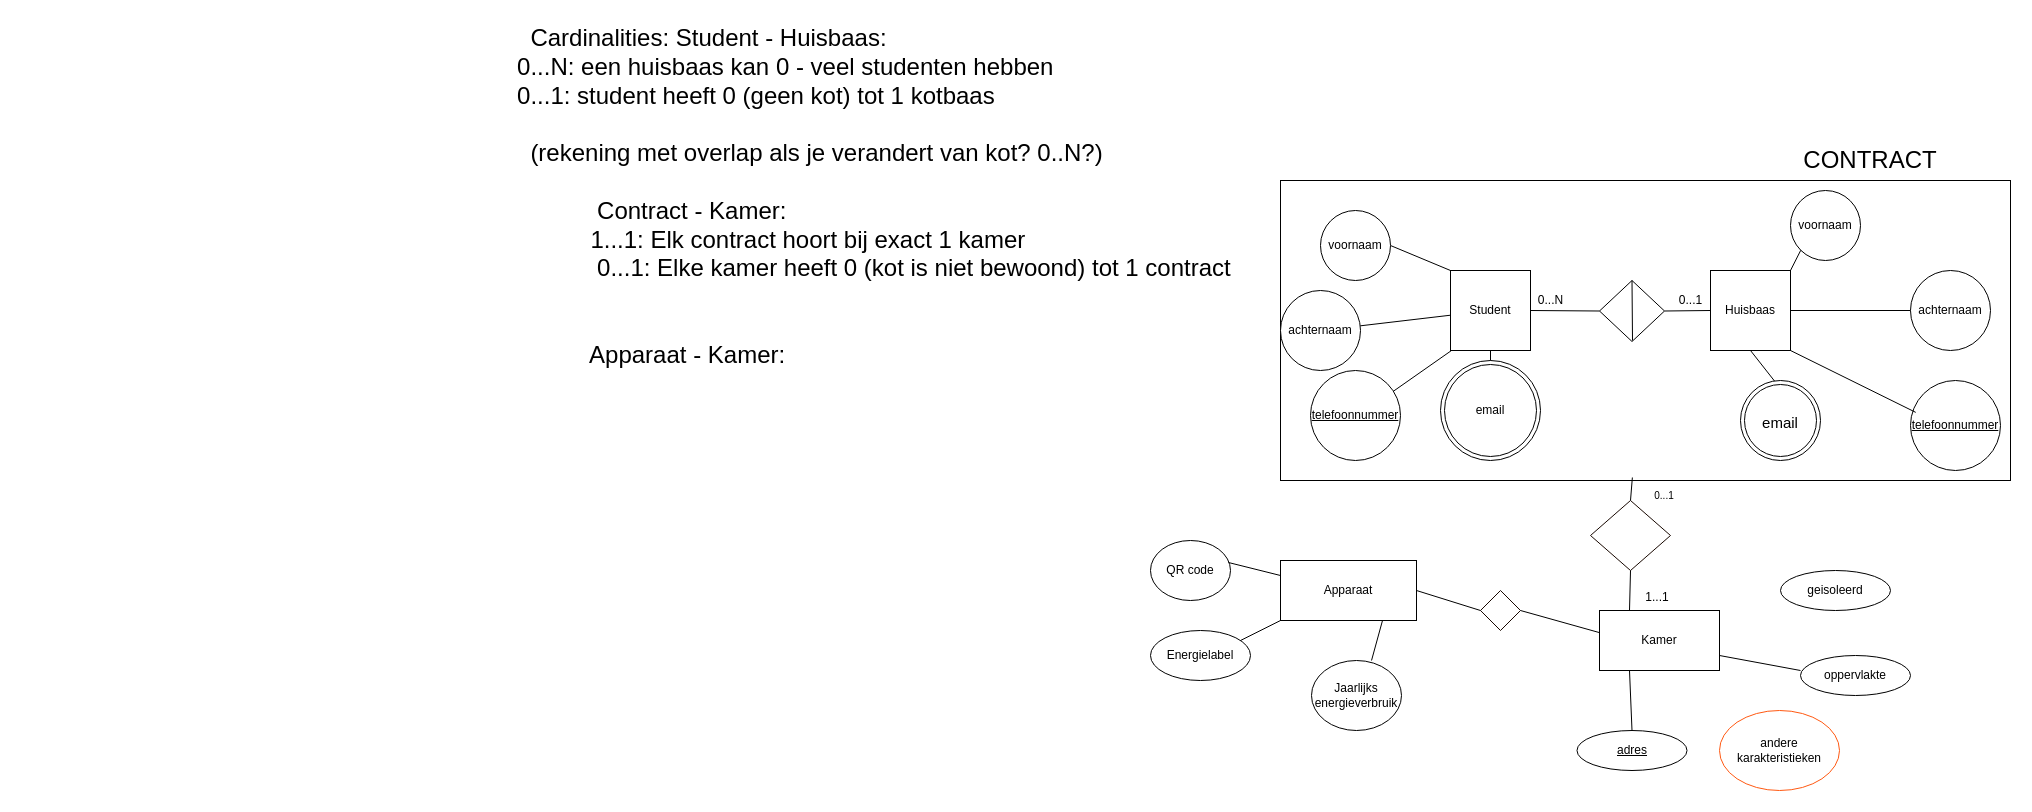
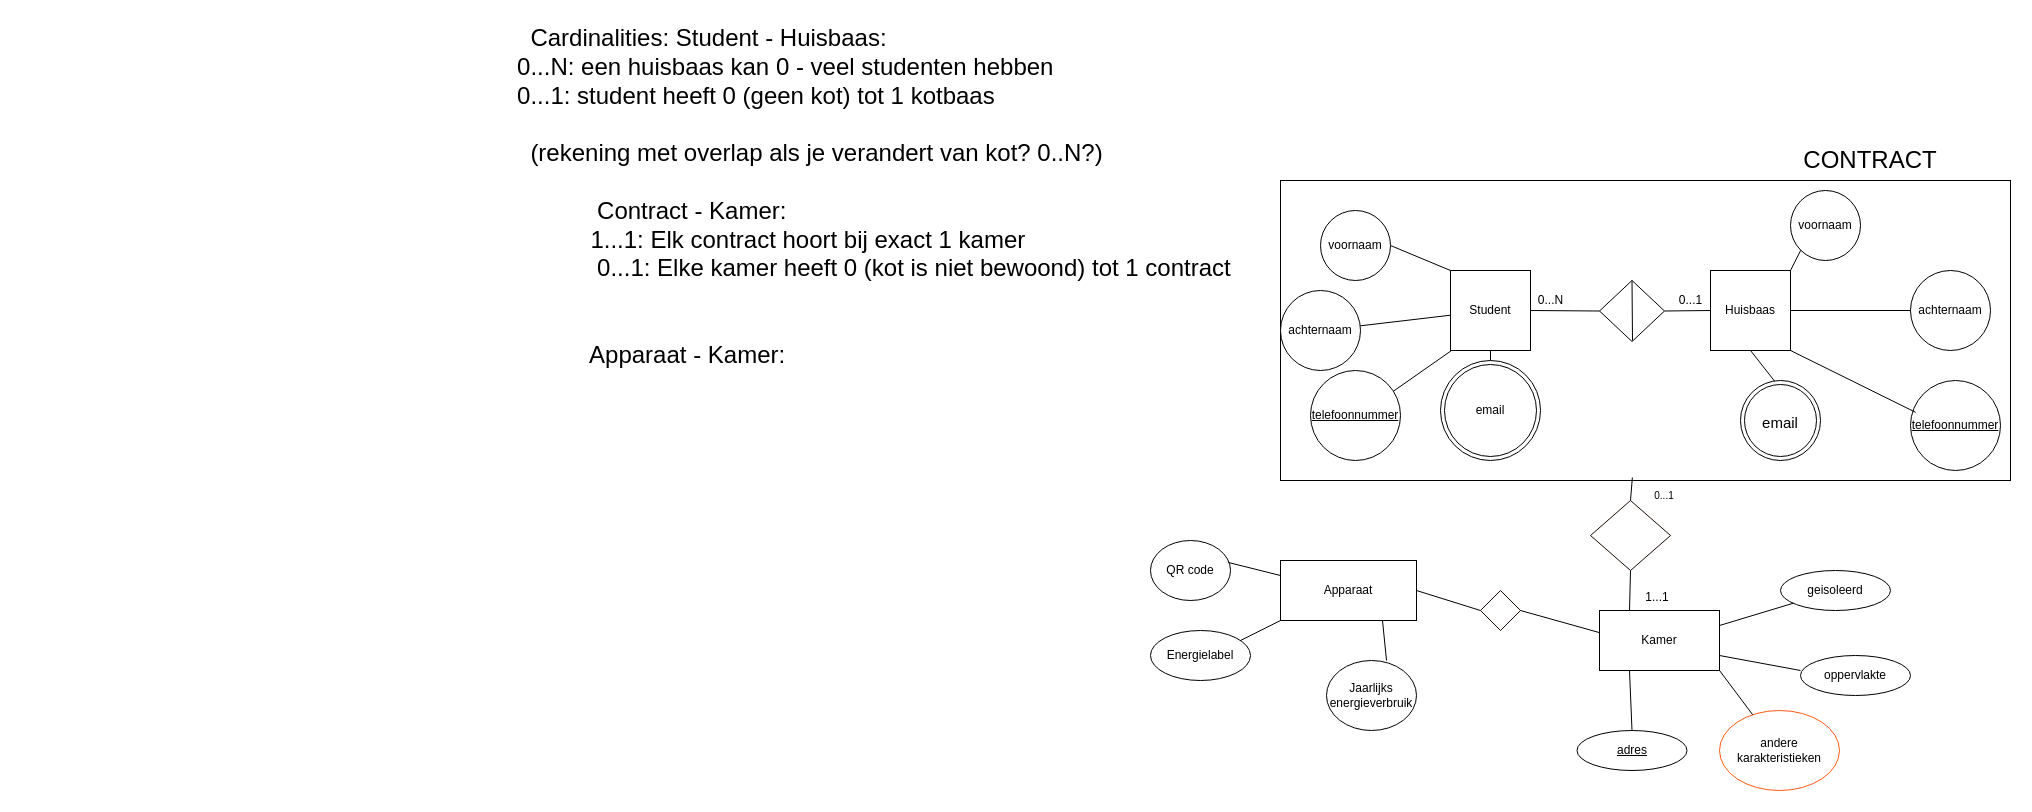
none -> (1756, 614)
none -> (1736, 693)
(1357, 696) -> (1372, 696)
